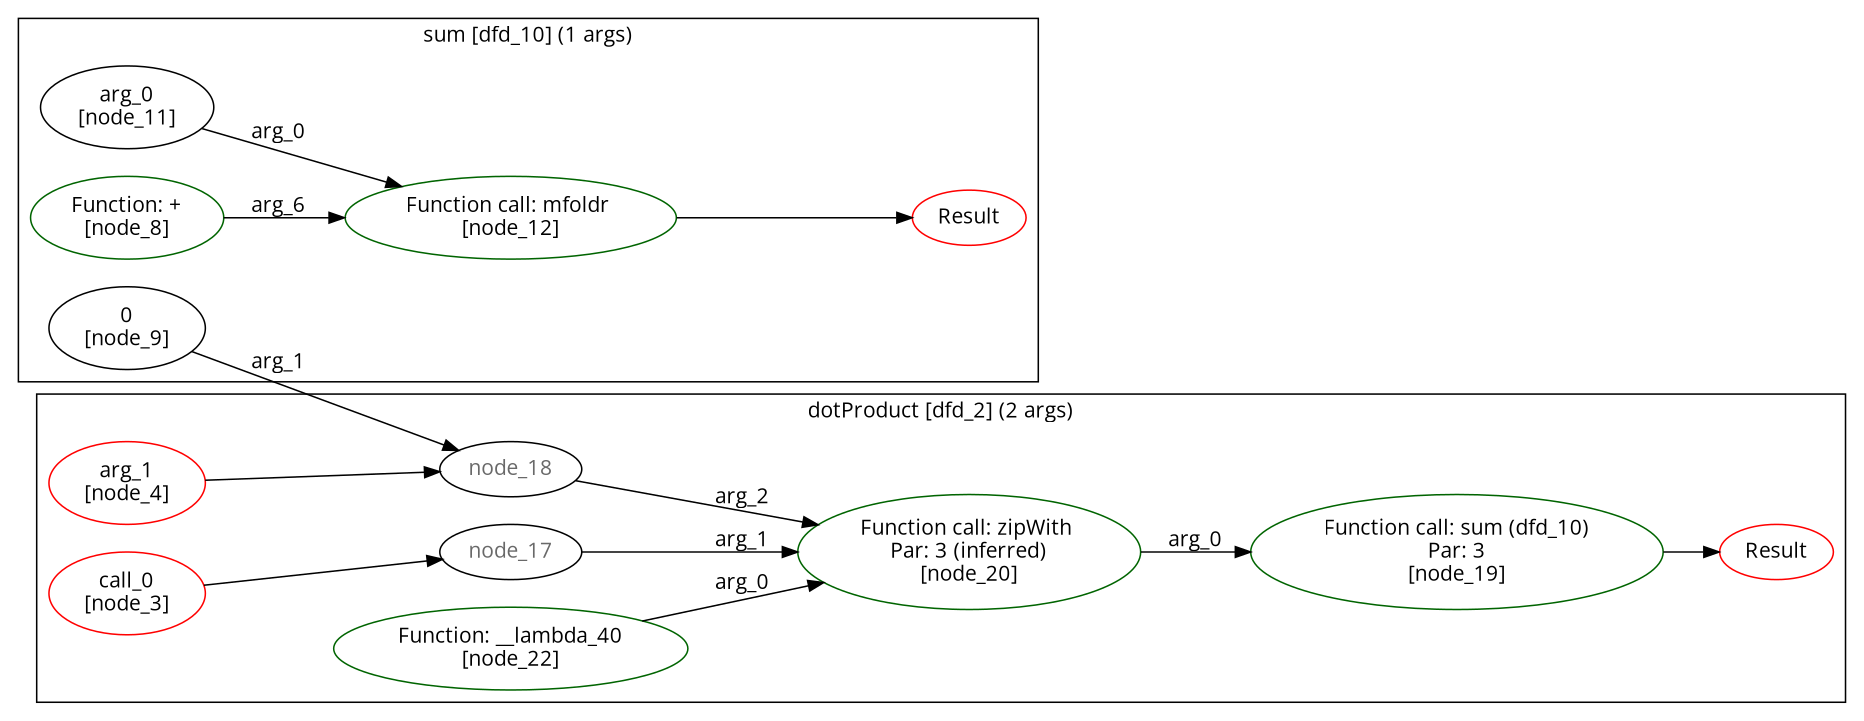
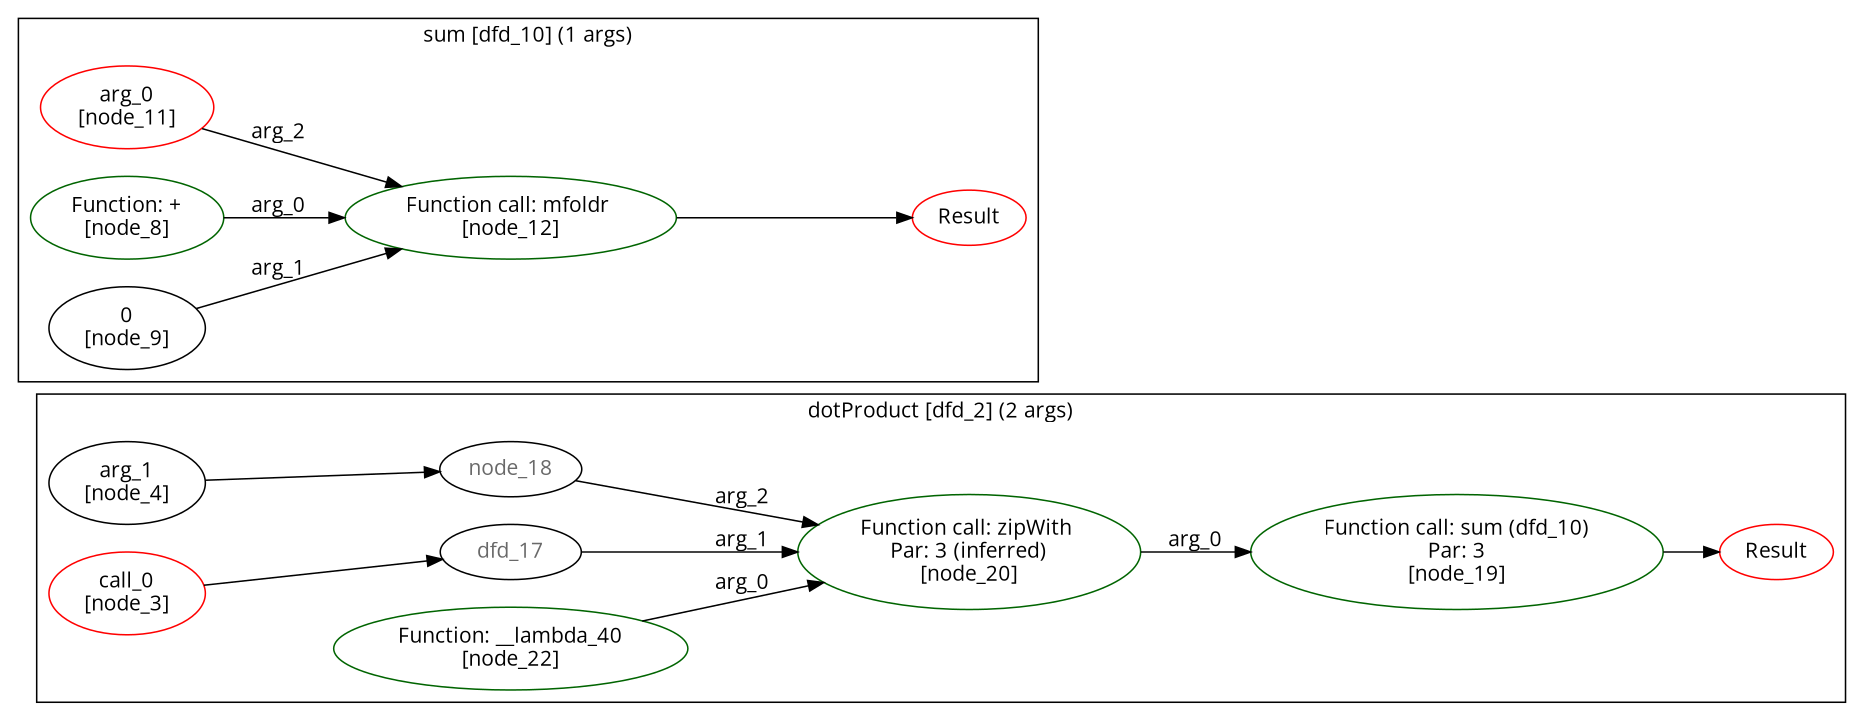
(127, 107) -> (127, 107)
(279, 133) -> (279, 133)
(279, 206) -> (279, 206)
(337, 405) -> (291, 281)
(127, 483) -> (127, 483)
(511, 552) -> (511, 552)
